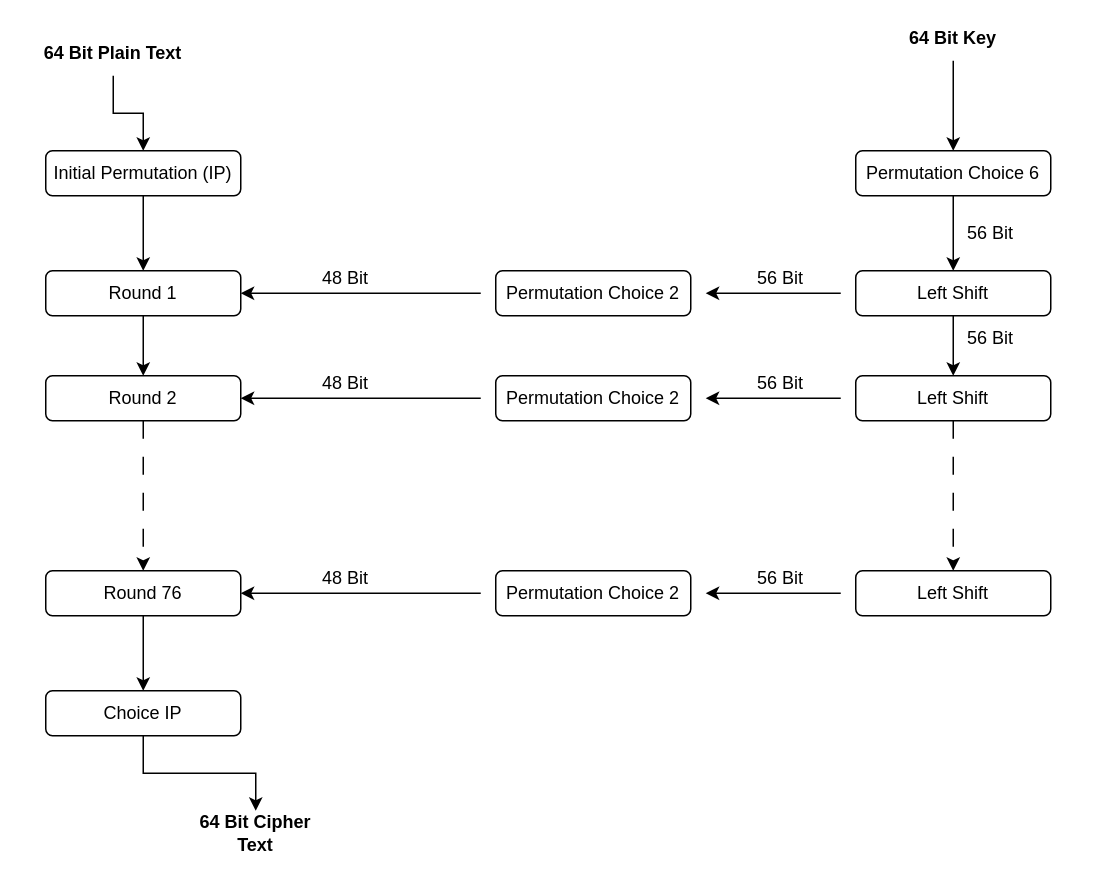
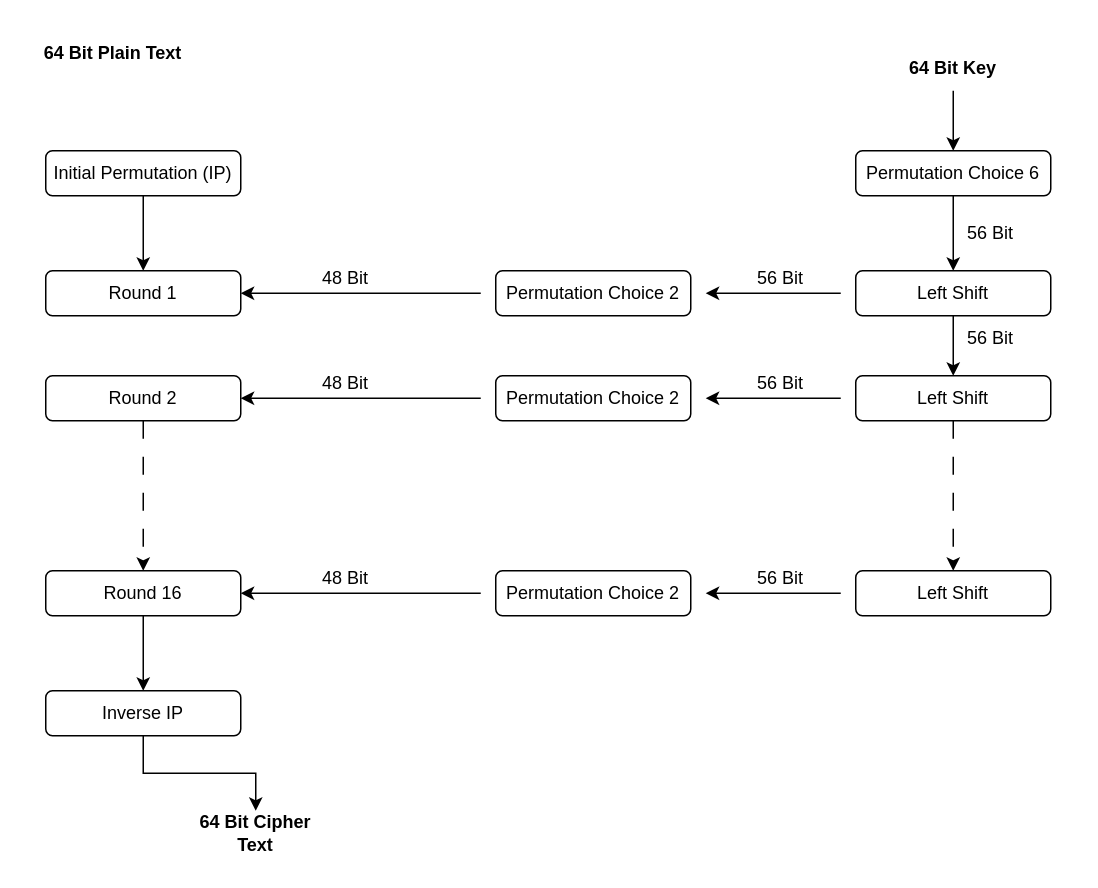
(953, 38) -> (953, 68)
(123, 113) -> none
(143, 341) -> none
(143, 593) -> (143, 593)
(143, 713) -> (143, 713)
